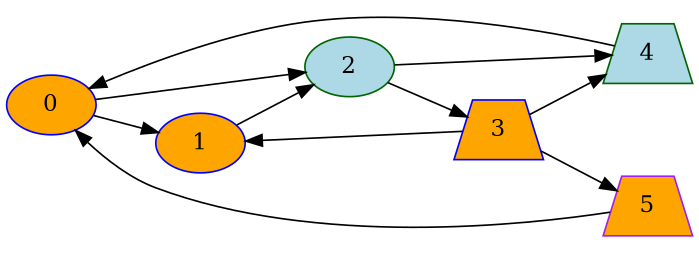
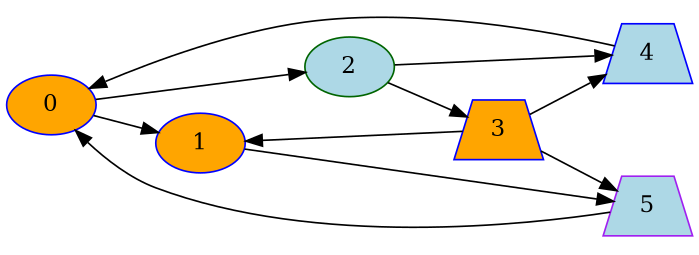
(648, 54) -> (648, 54)
(268, 109) -> (421, 174)
(648, 206) -> (648, 206)
